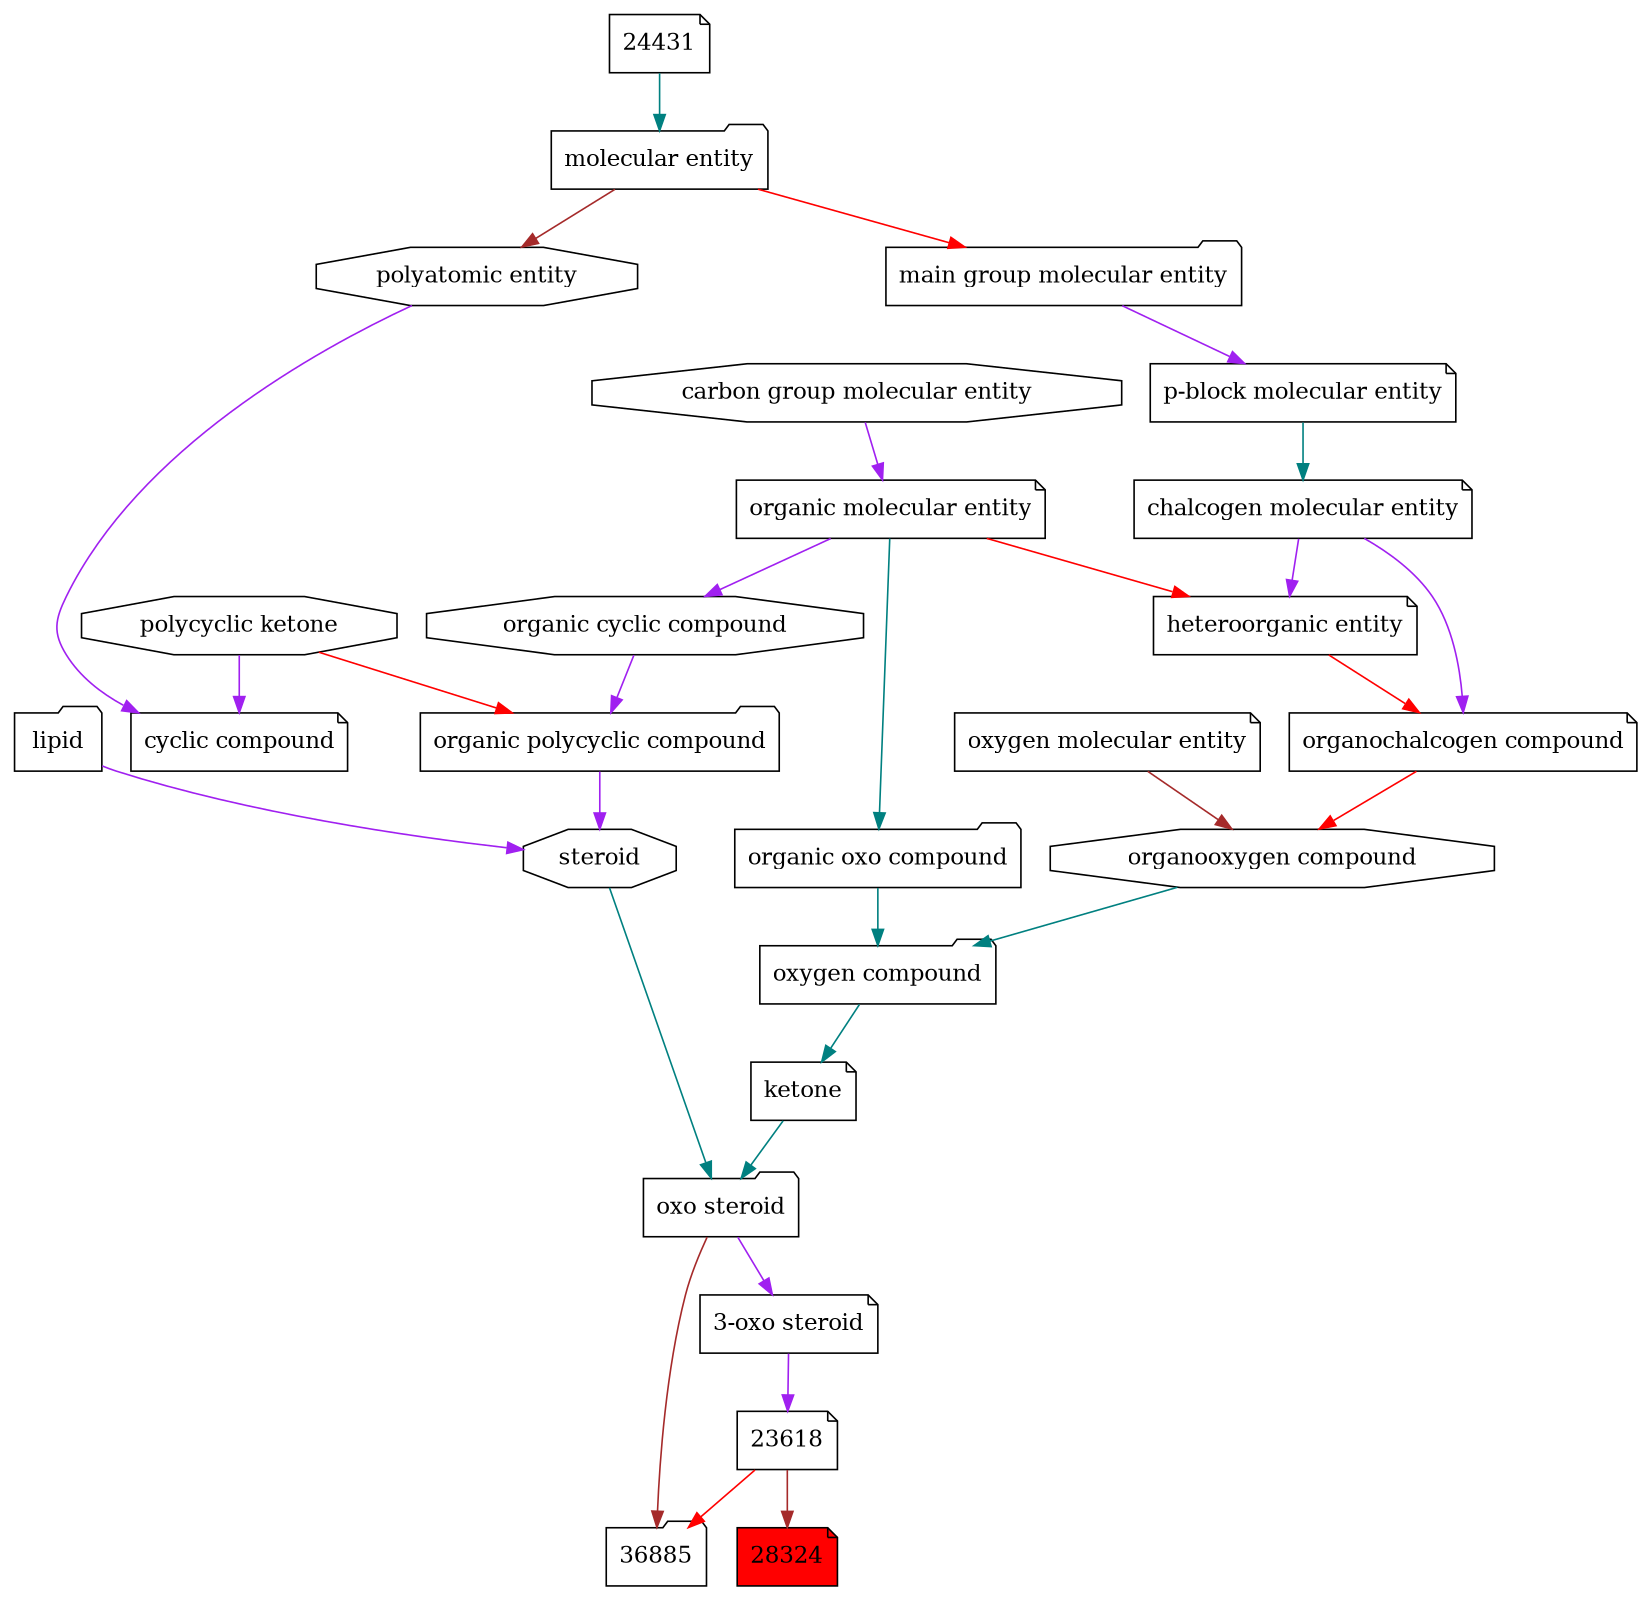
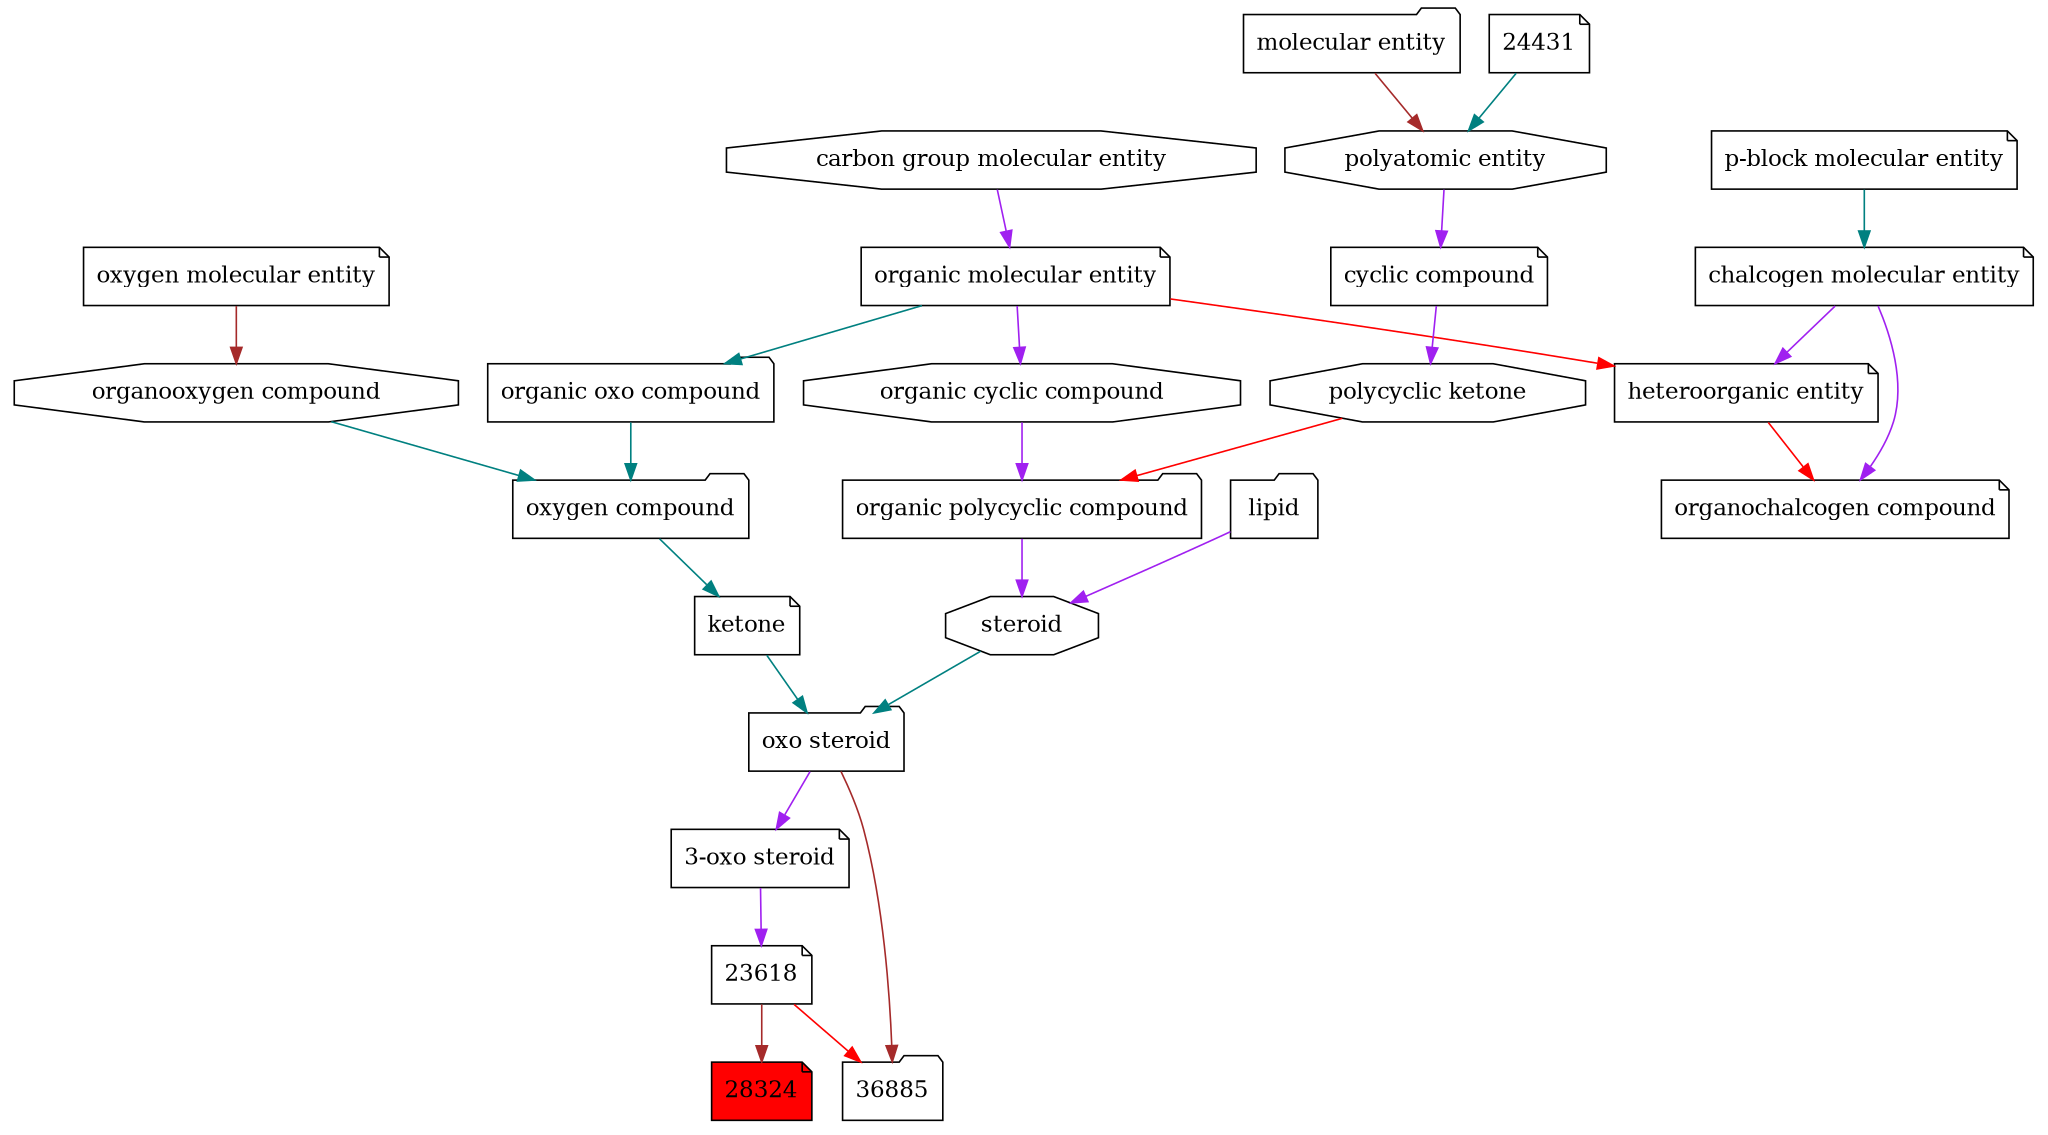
(660, 94) -> (1498, 96)
(1064, 276) -> none
(239, 676) -> (1434, 327)
(1375, 796) -> none
